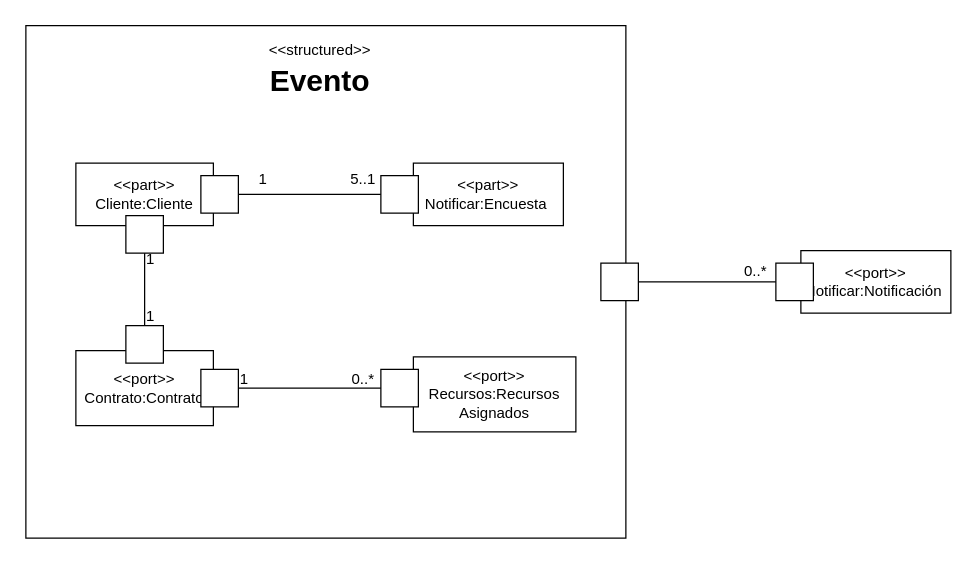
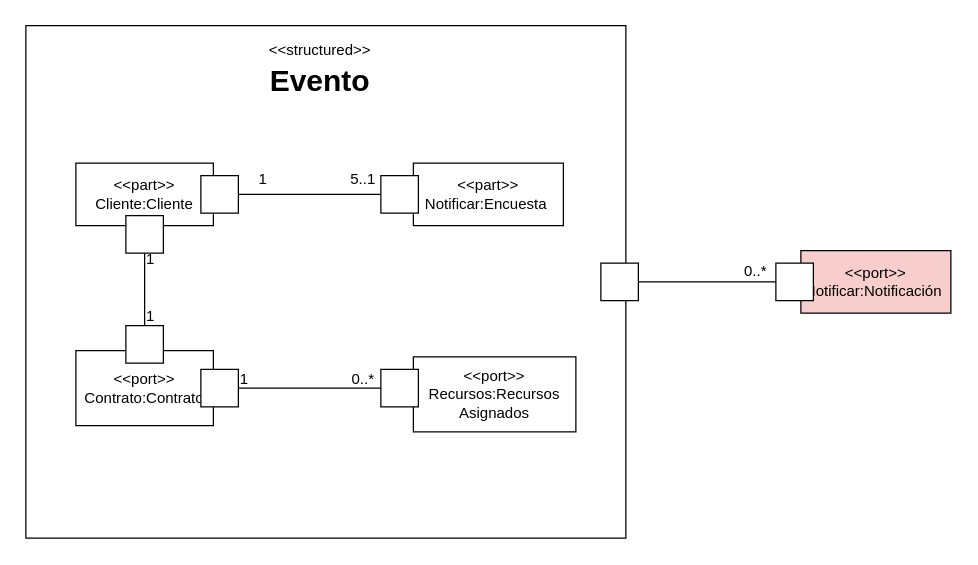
(876, 282) -> (876, 282)
